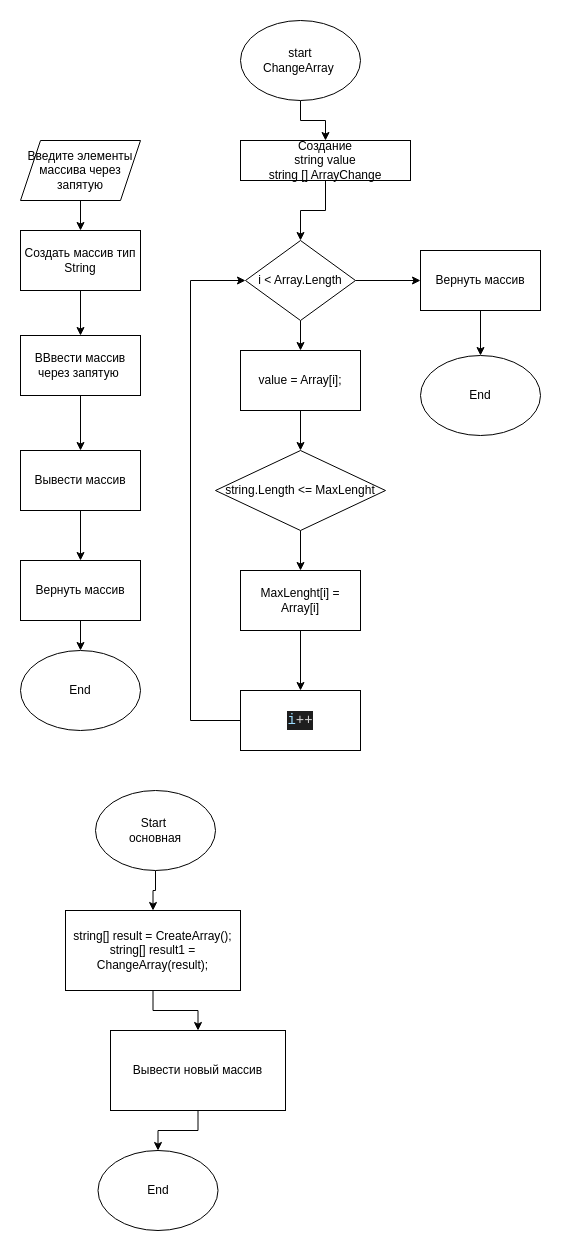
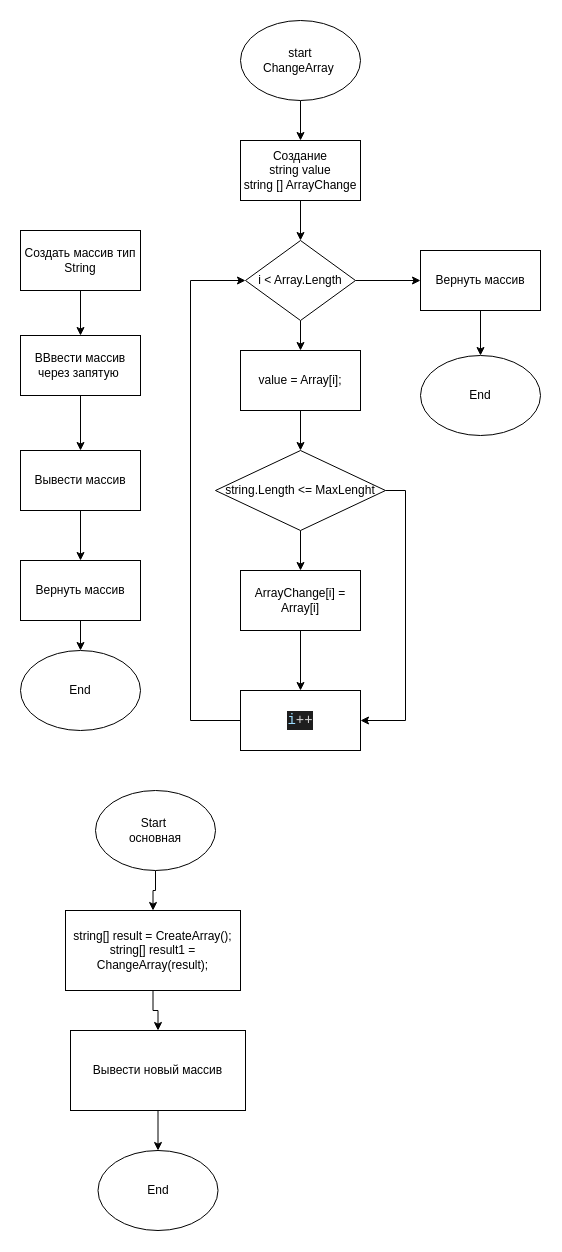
(326, 161) -> (301, 171)
(81, 171) -> none
(81, 220) -> none
(301, 601) -> (301, 601)
none -> (406, 615)
(198, 1071) -> (158, 1071)
